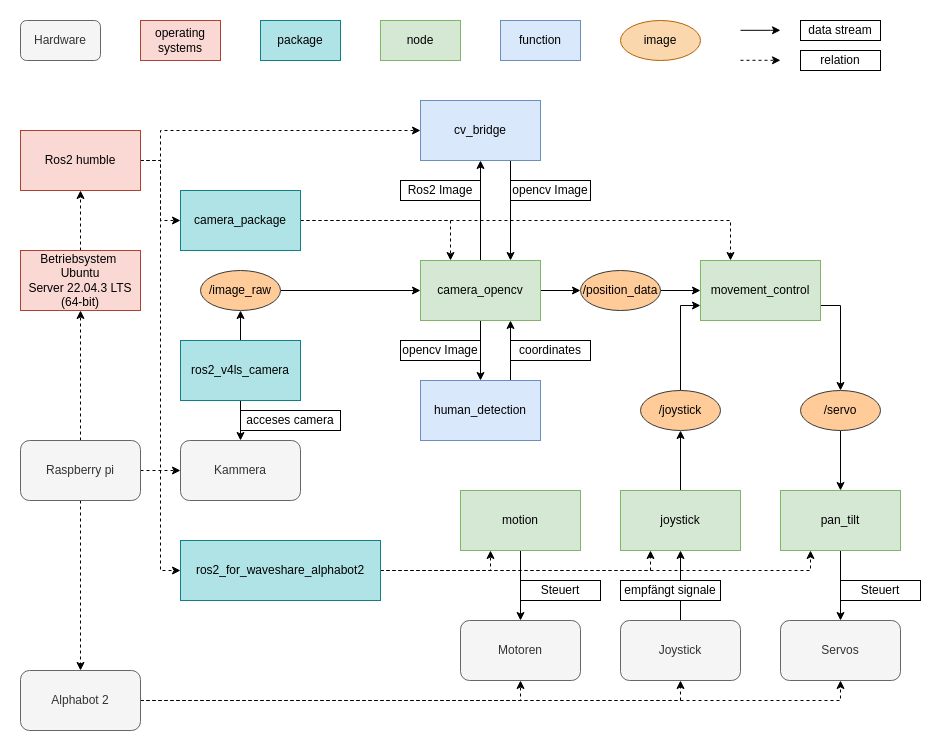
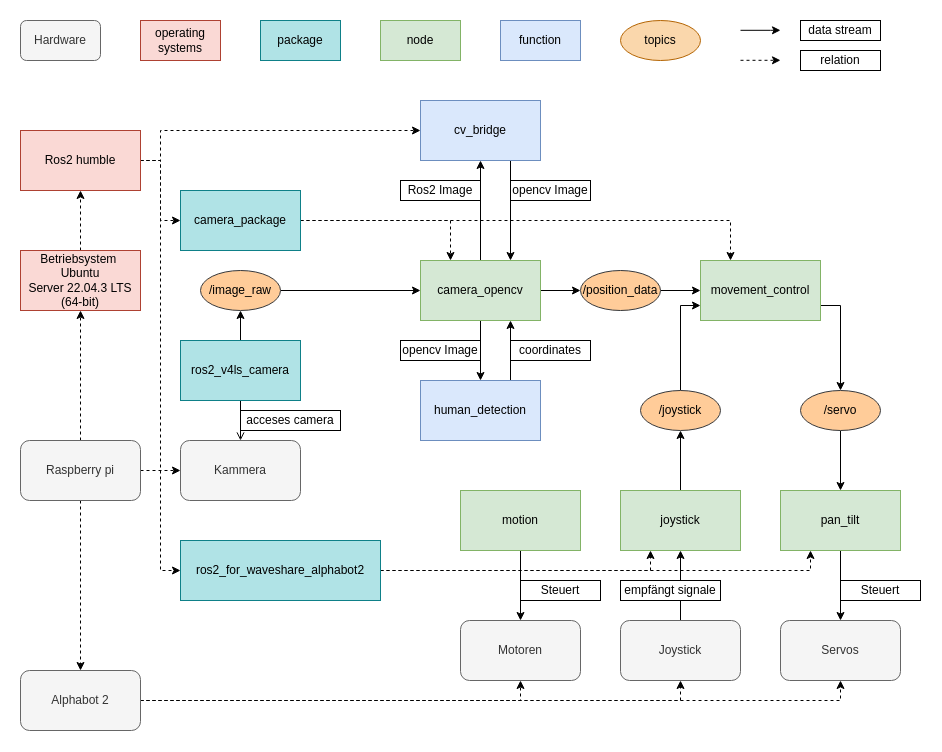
(661, 41) -> (661, 41)
(241, 432) -> (241, 434)
(491, 562) -> none
